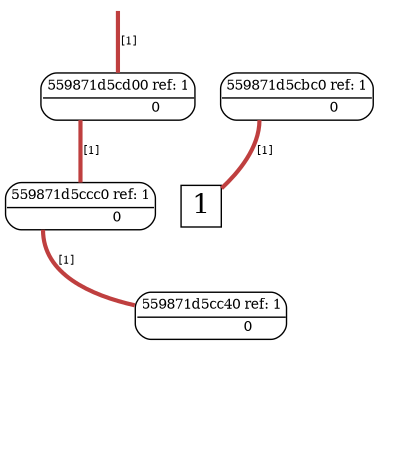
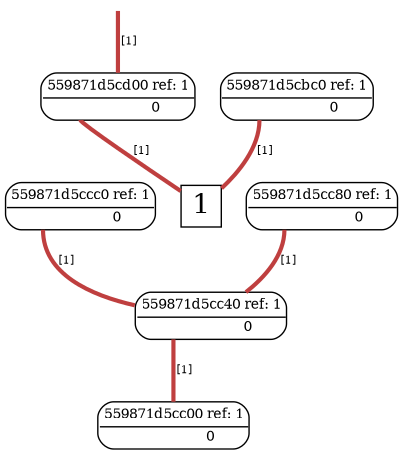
(80, 151) -> (130, 157)
none -> (322, 206)
none -> (173, 425)
